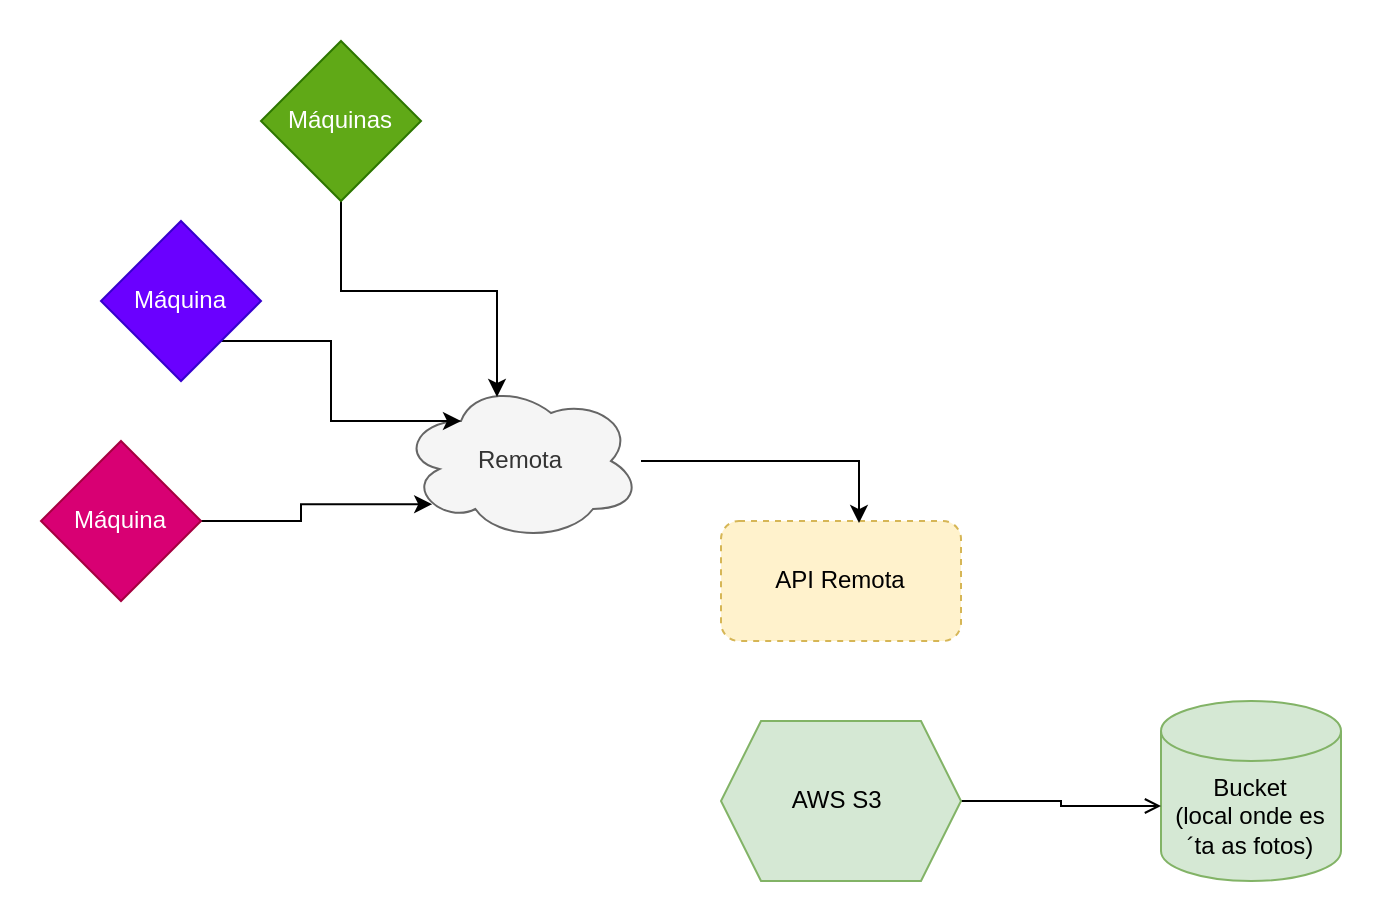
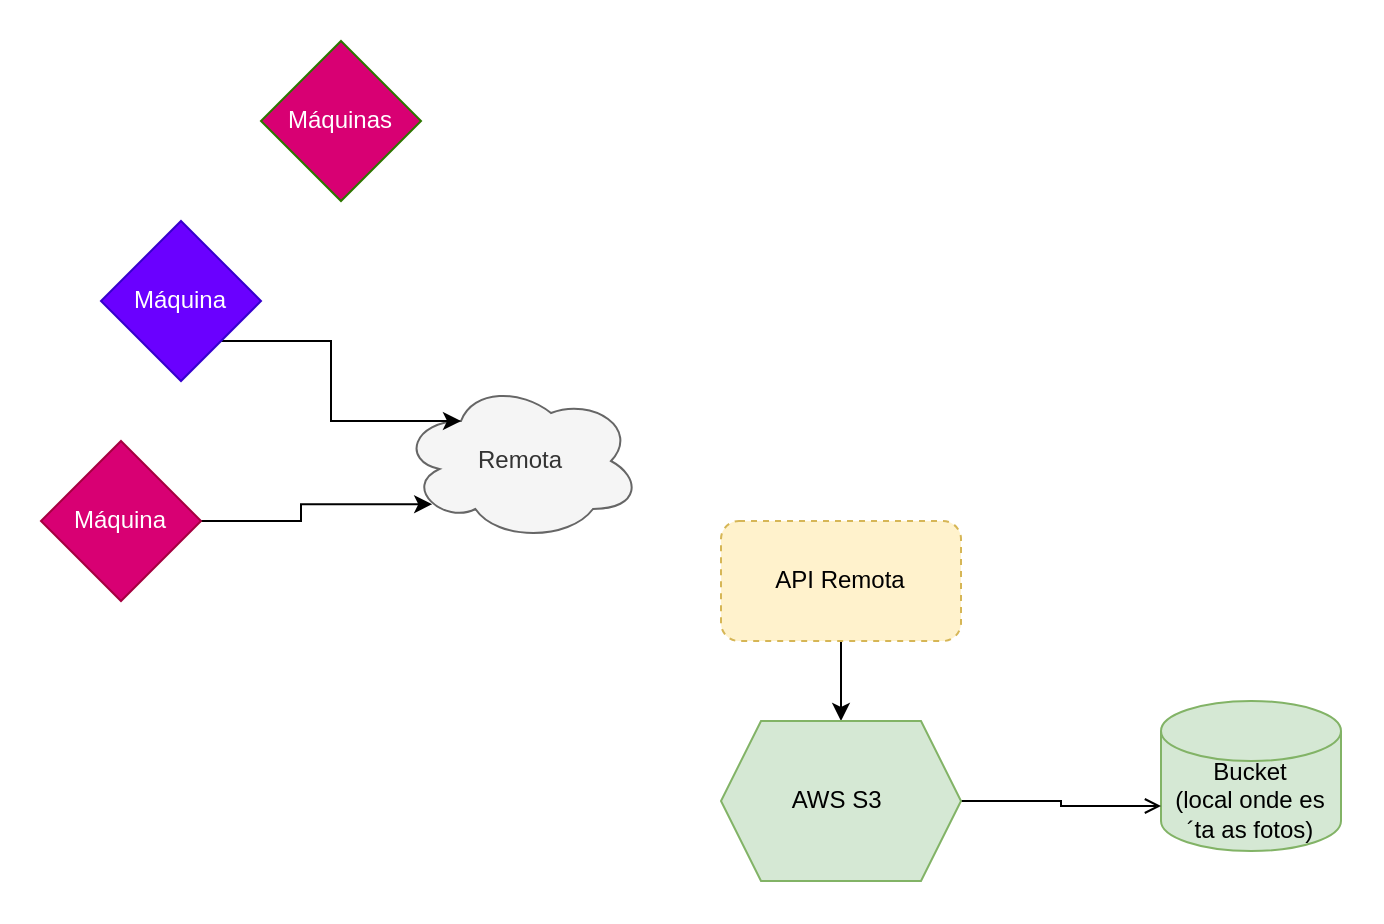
(341, 121) -> (341, 121)
(420, 291) -> none
(774, 461) -> none
none -> (841, 674)
(1251, 791) -> (1251, 776)
